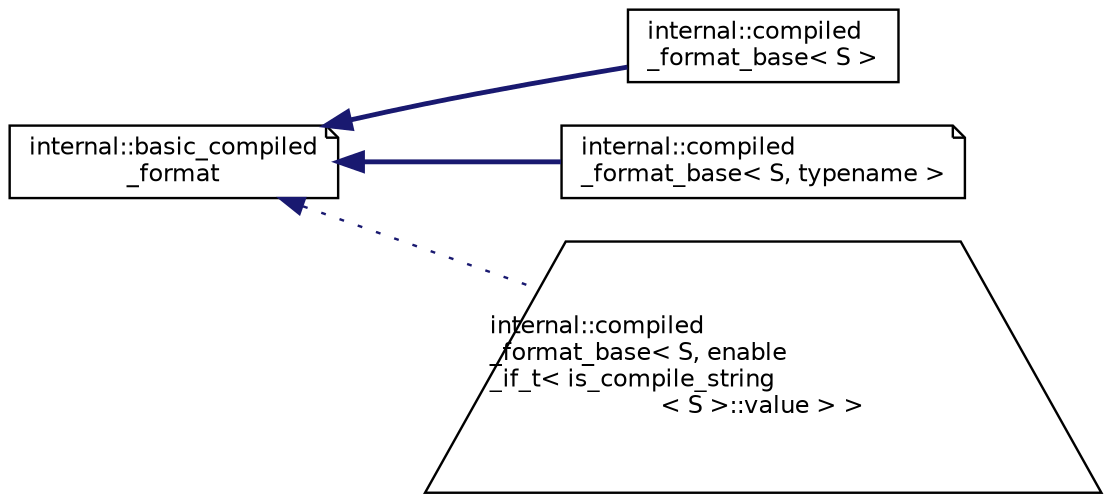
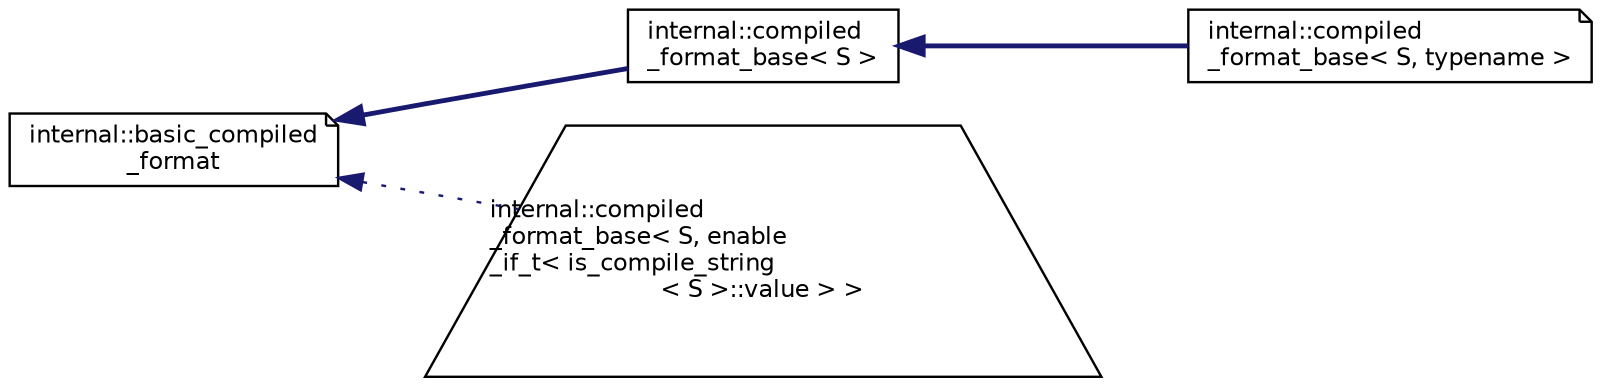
(462, 162) -> (1056, 46)
